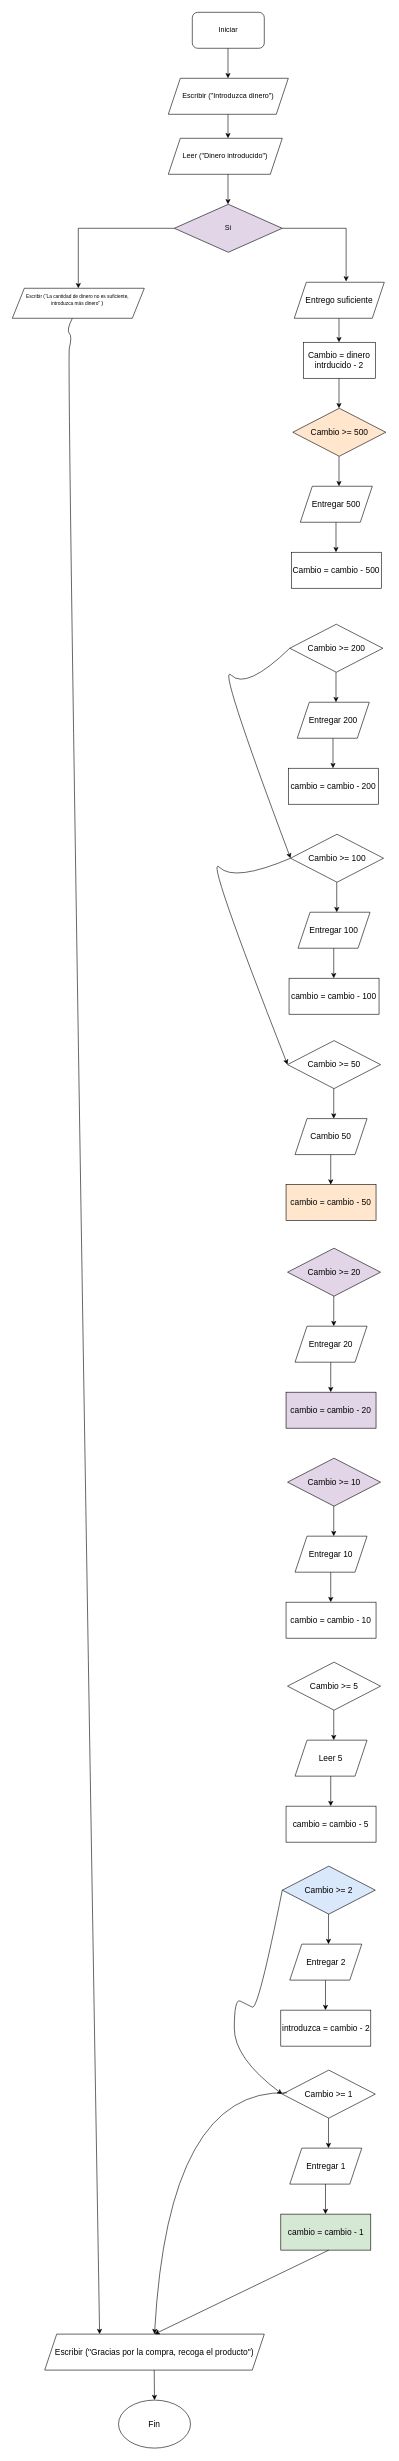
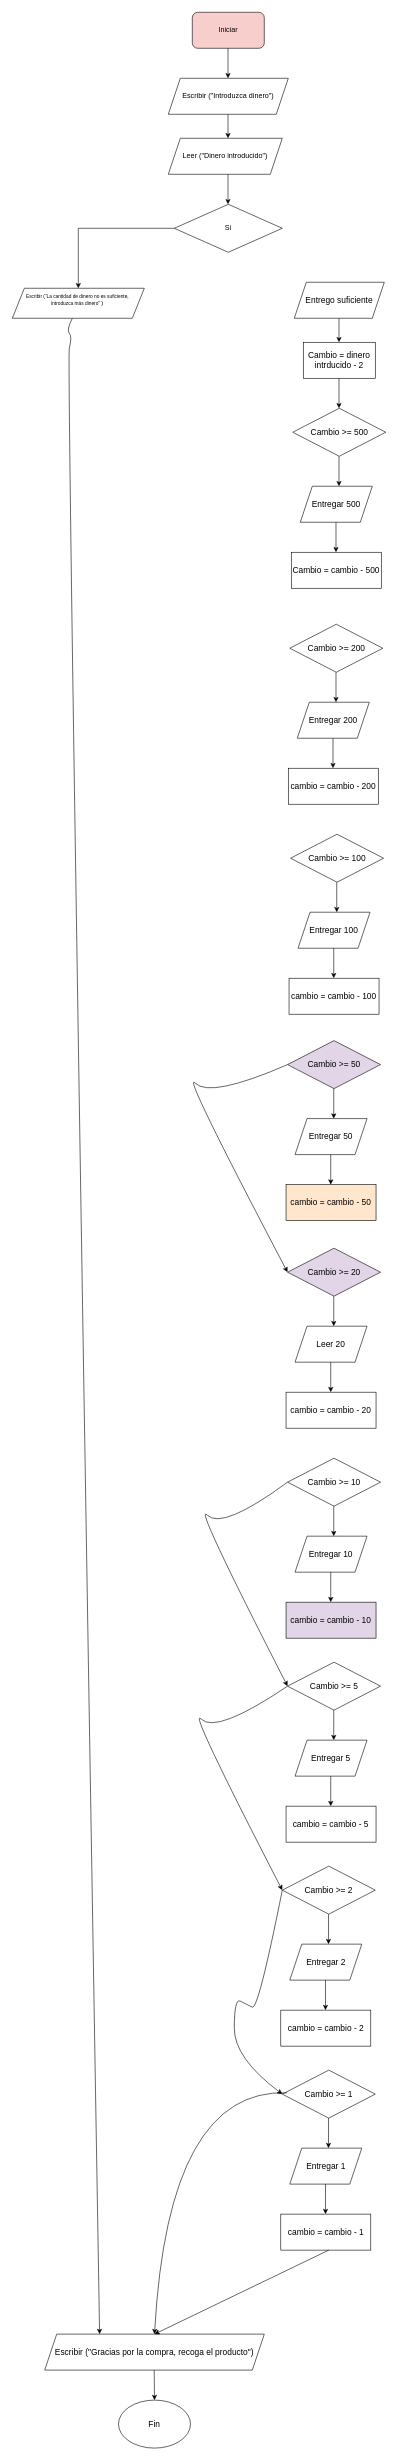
(228, 30) -> (228, 30)
(228, 228) -> (228, 228)
(345, 228) -> none
(339, 432) -> (339, 432)
(247, 739) -> none
(237, 931) -> none
(334, 1065) -> (334, 1065)
none -> (194, 1082)
(331, 1137) -> (331, 1137)
(331, 1344) -> (331, 1344)
(331, 1410) -> (331, 1410)
(334, 1482) -> (334, 1482)
none -> (215, 1519)
(331, 1620) -> (331, 1620)
none -> (223, 1721)
(331, 1758) -> (331, 1758)
(329, 1890) -> (329, 1890)
(326, 2028) -> (326, 2028)
(326, 2232) -> (326, 2232)
